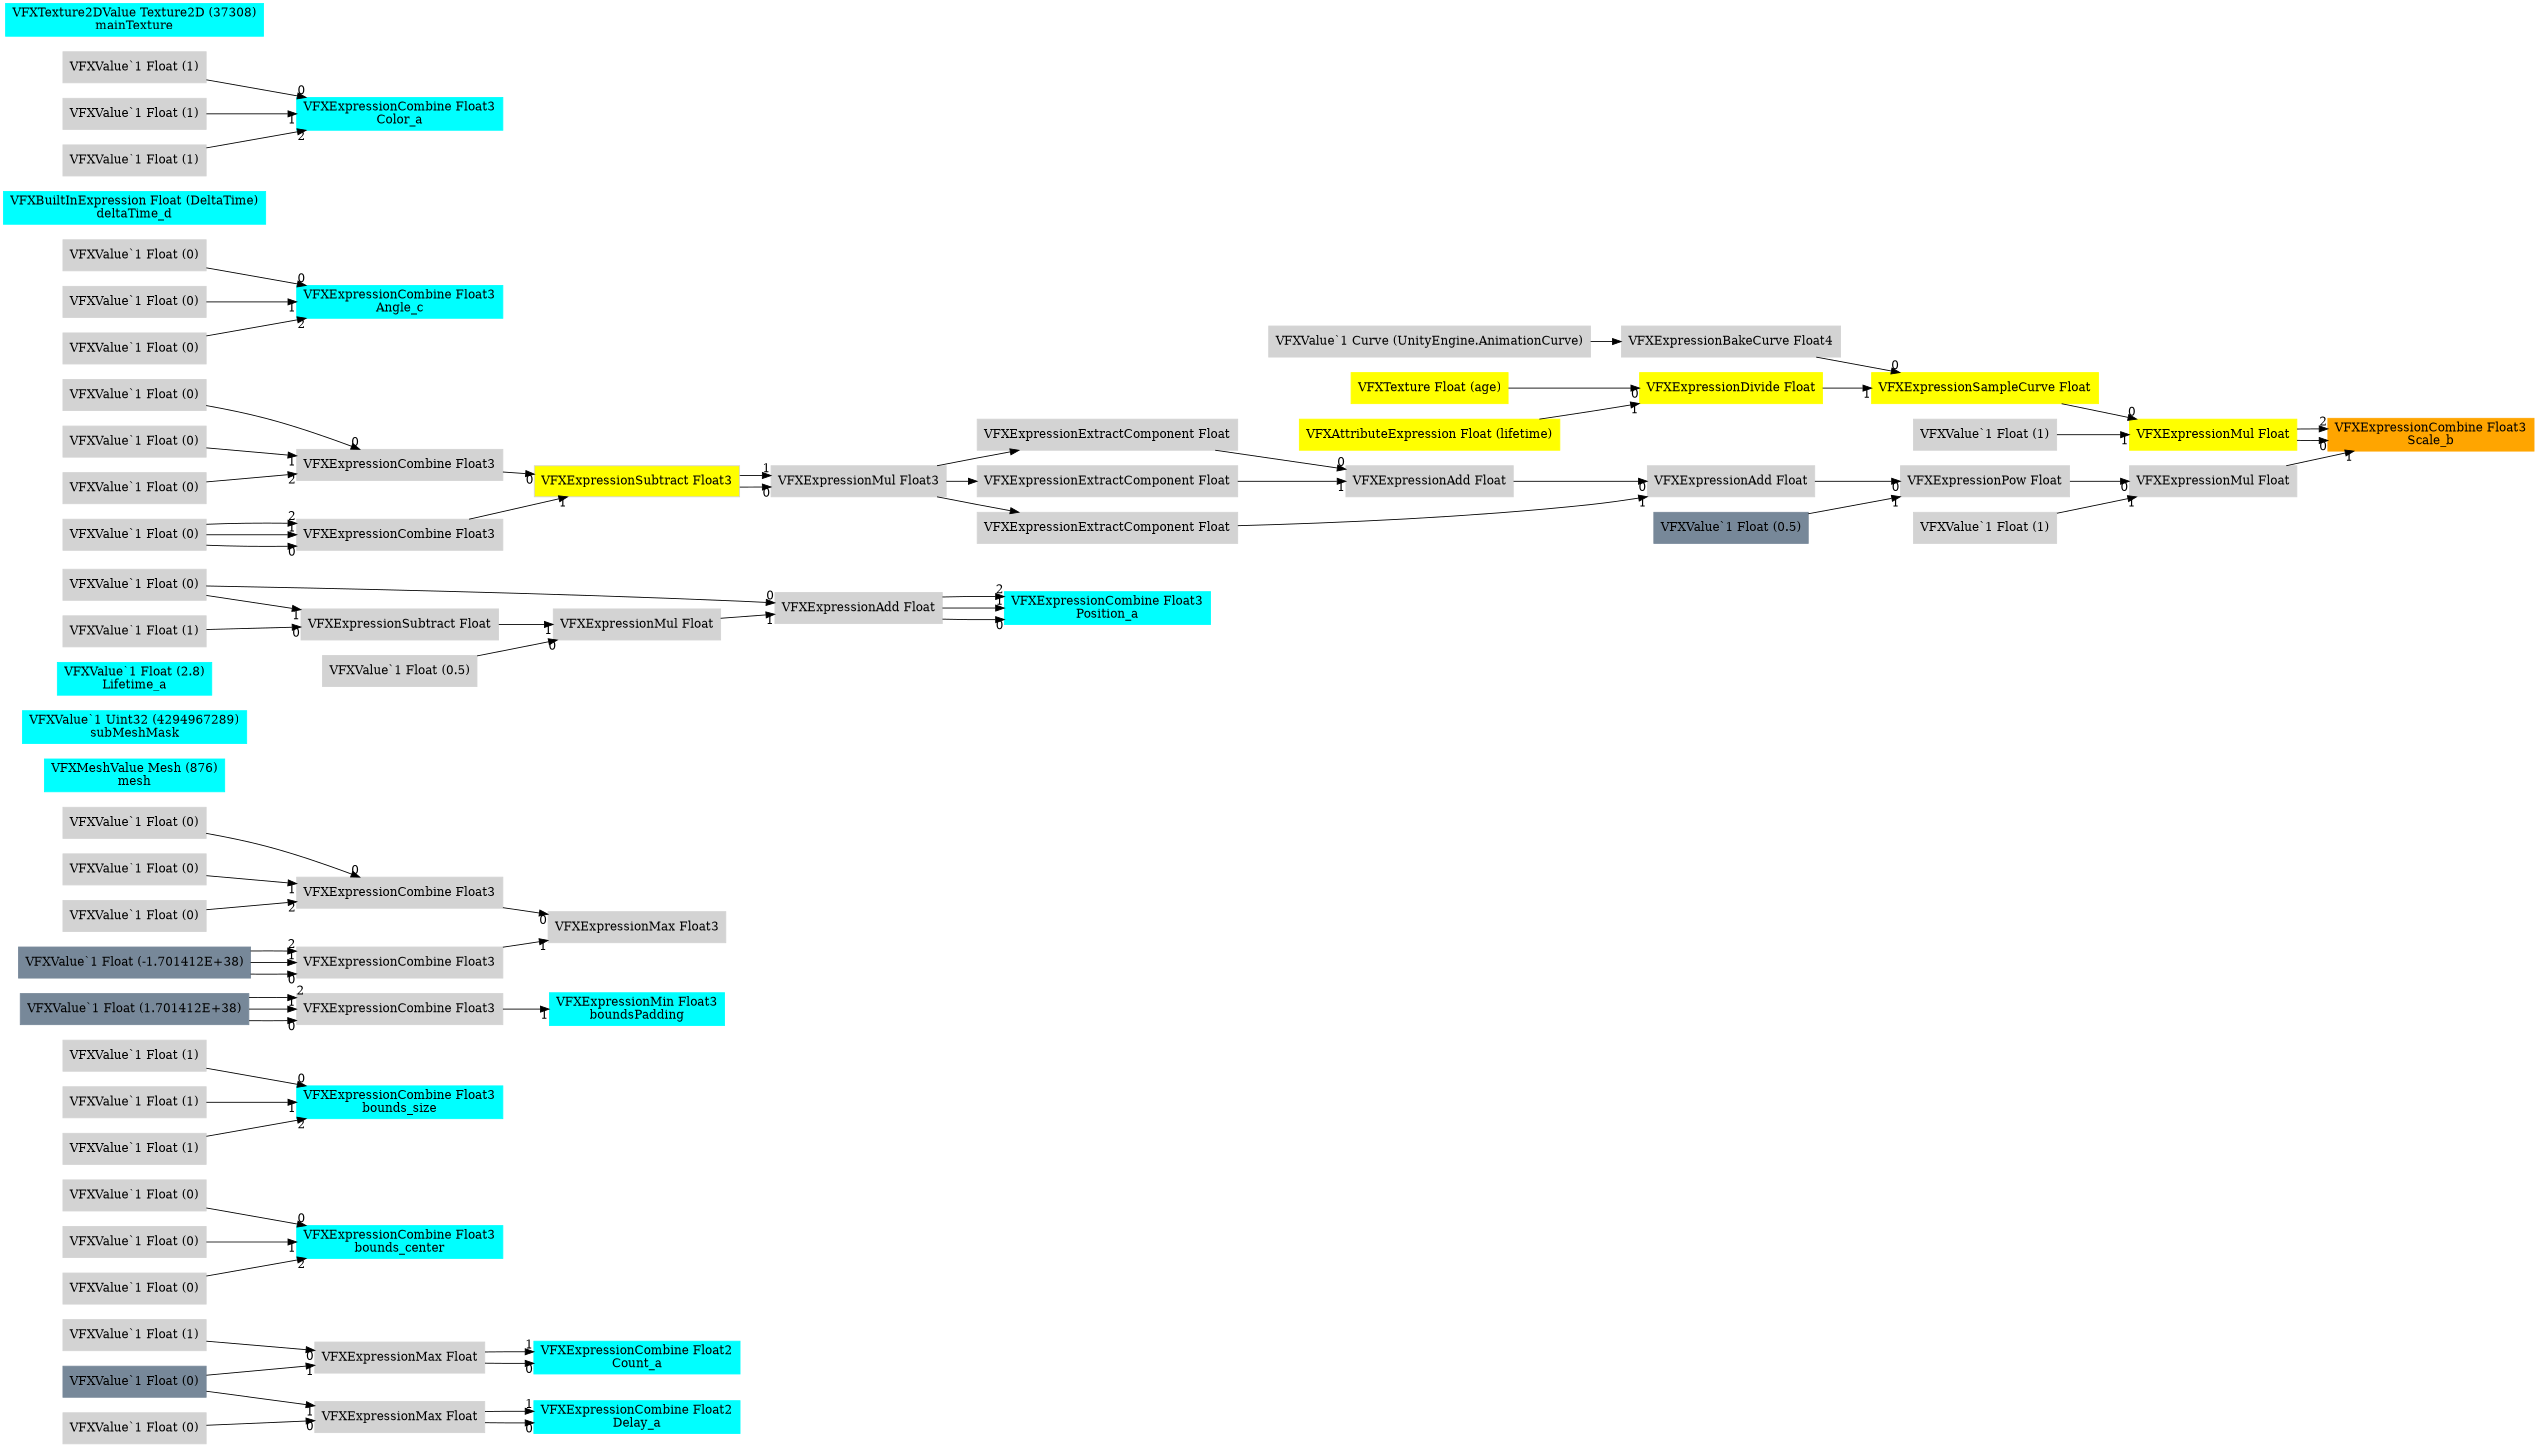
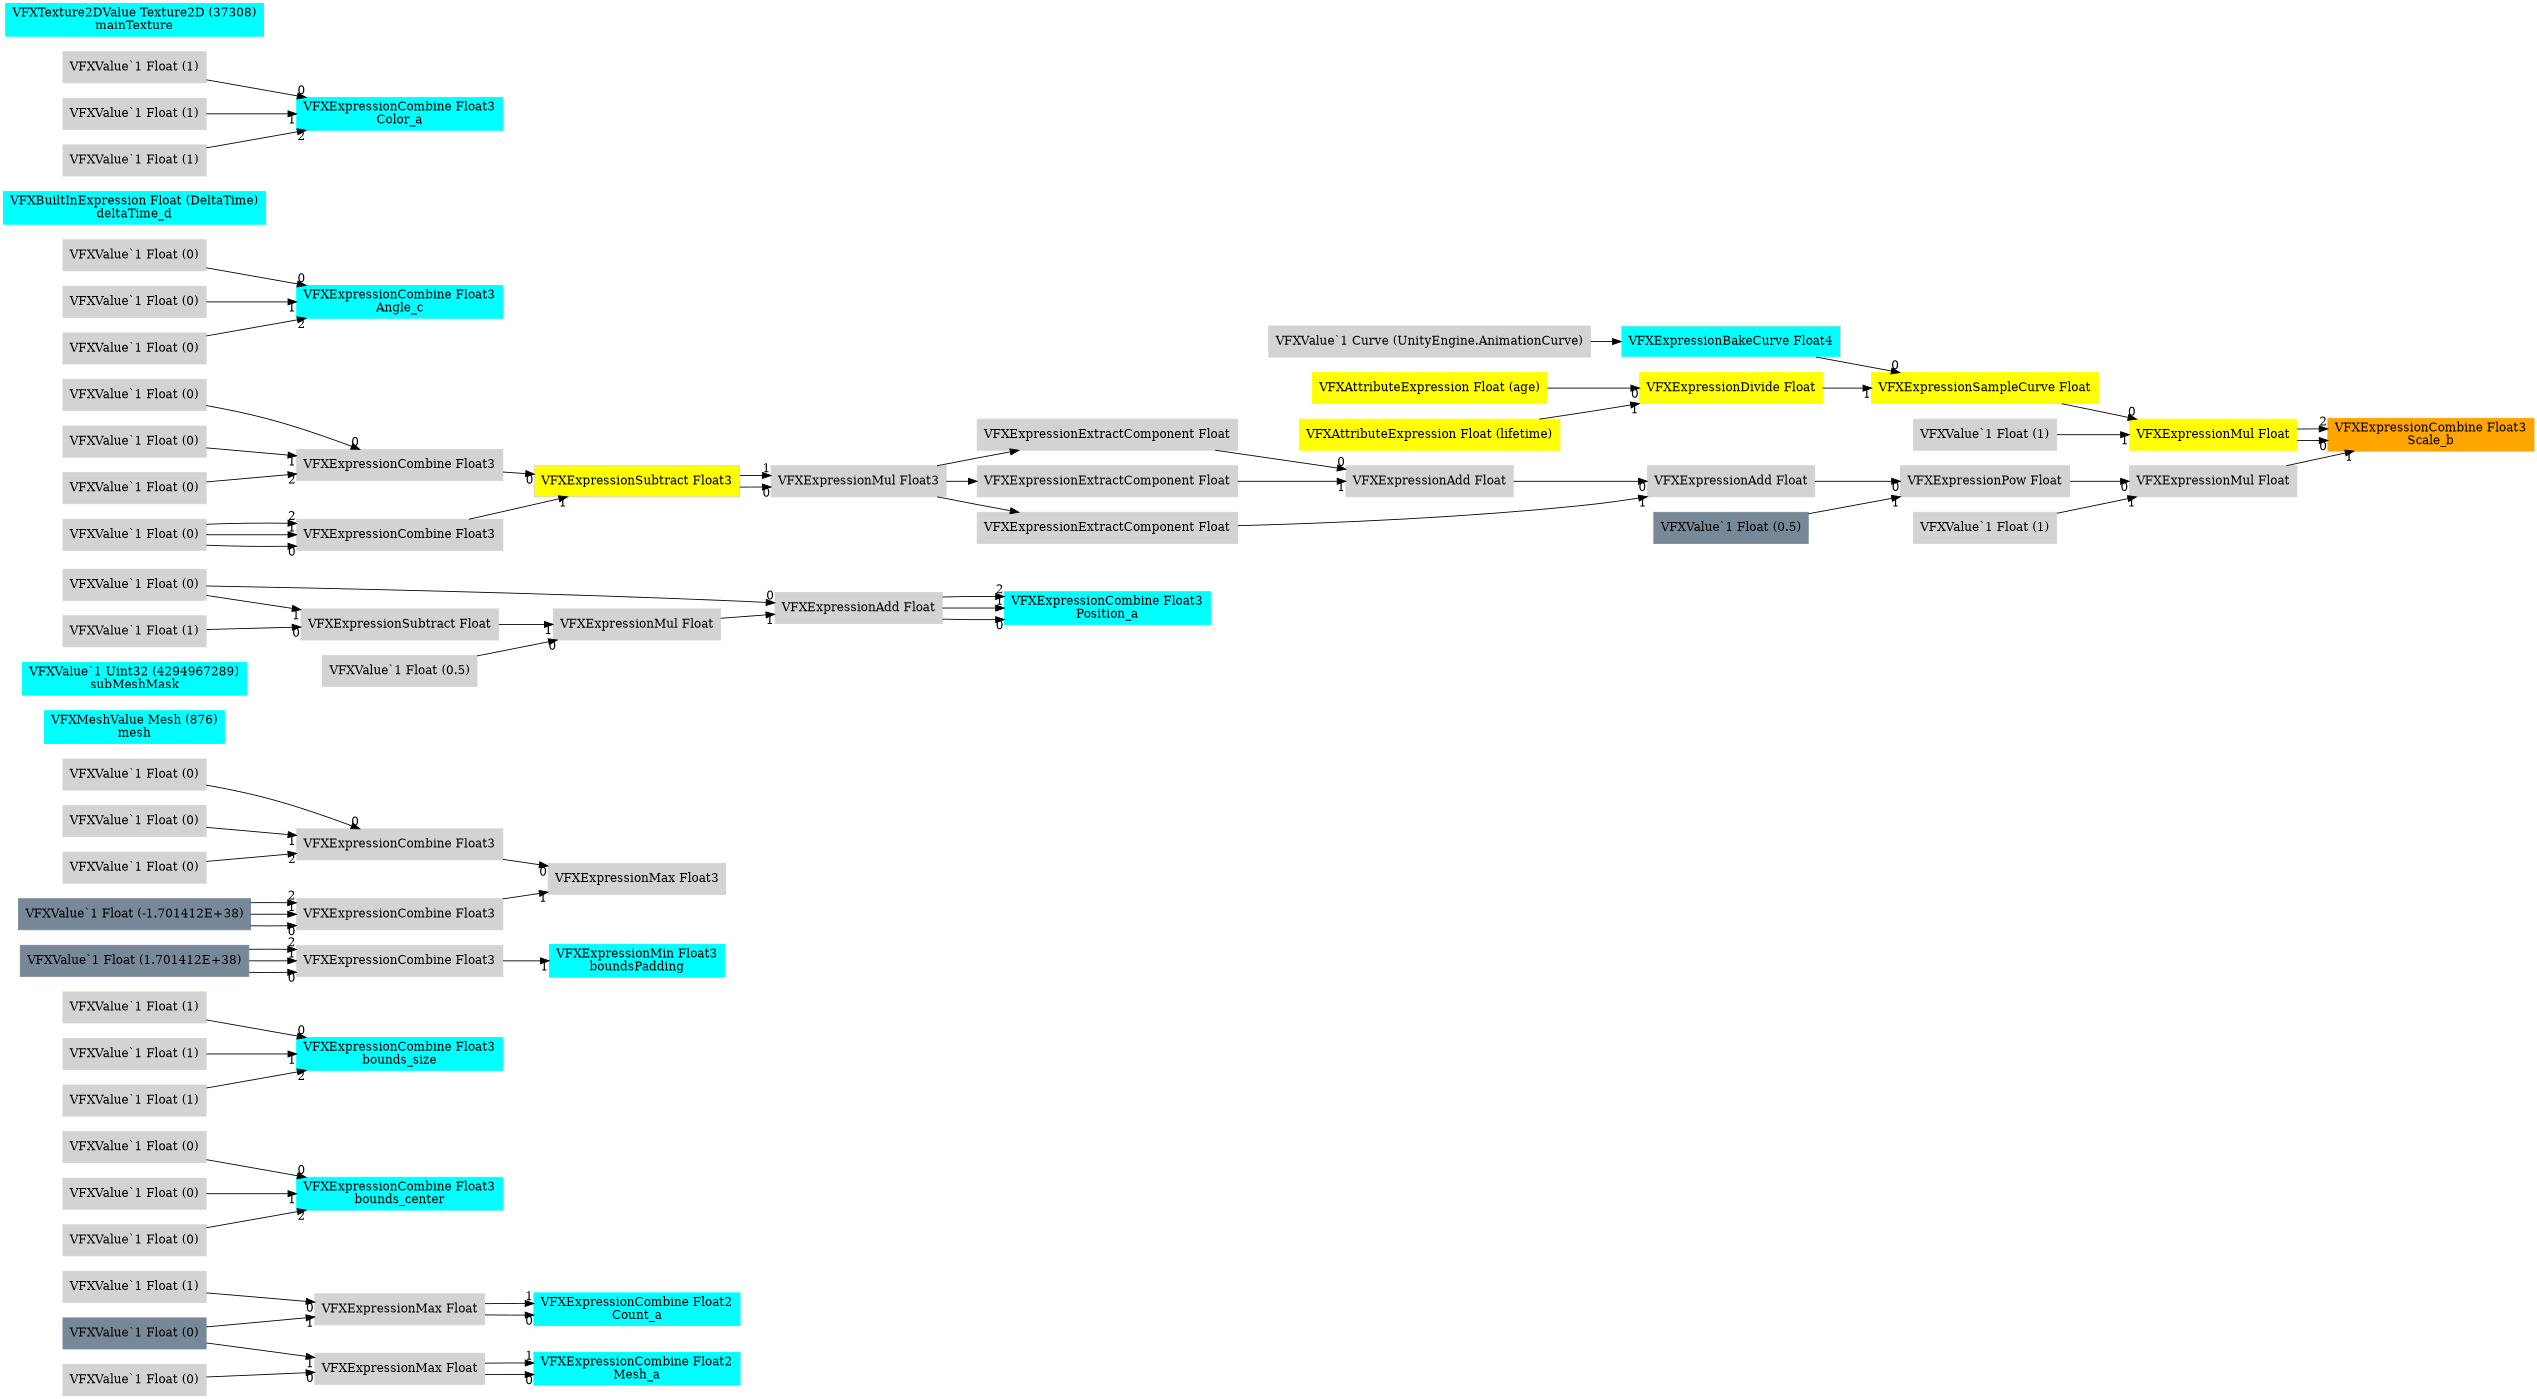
(1731, 342) -> (1731, 342)
(1430, 388) -> (1430, 388)
(135, 679) -> none
(637, 1417) -> (637, 1369)
